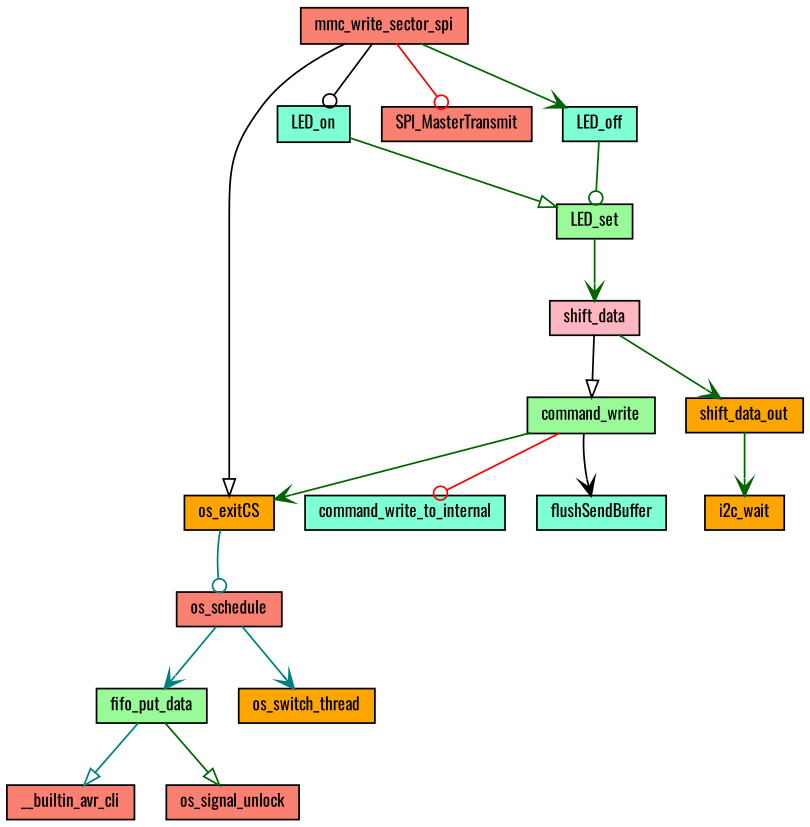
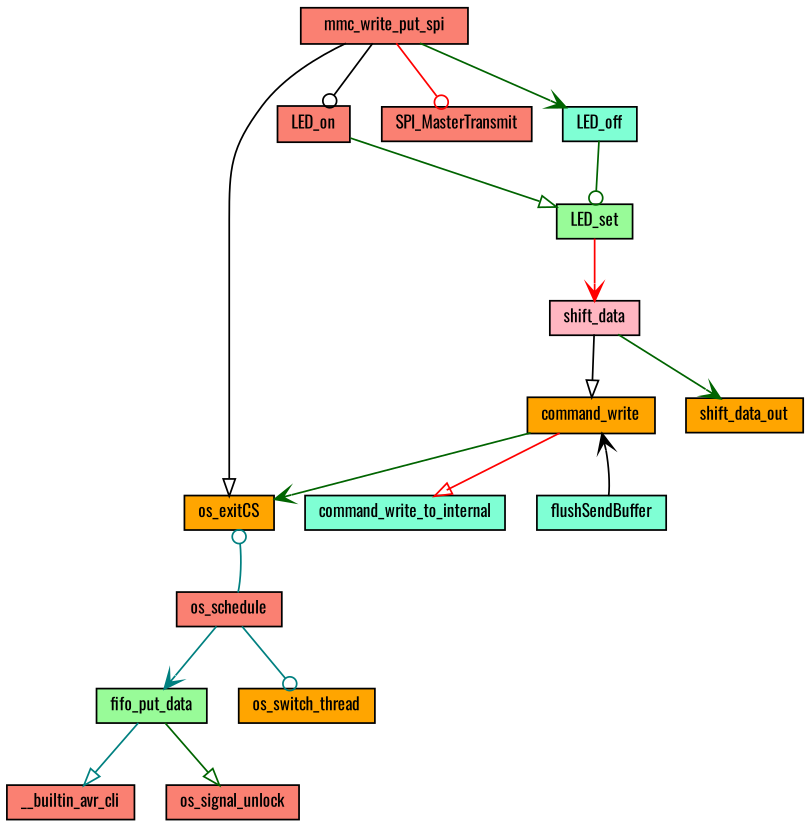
(384, 26) -> (384, 26)
(314, 124) -> (314, 124)
(595, 261) -> (595, 261)
(591, 415) -> (591, 415)
(584, 456) -> (609, 473)
(503, 462) -> (503, 462)
(745, 513) -> none
(218, 554) -> (241, 568)
(264, 652) -> (264, 652)
